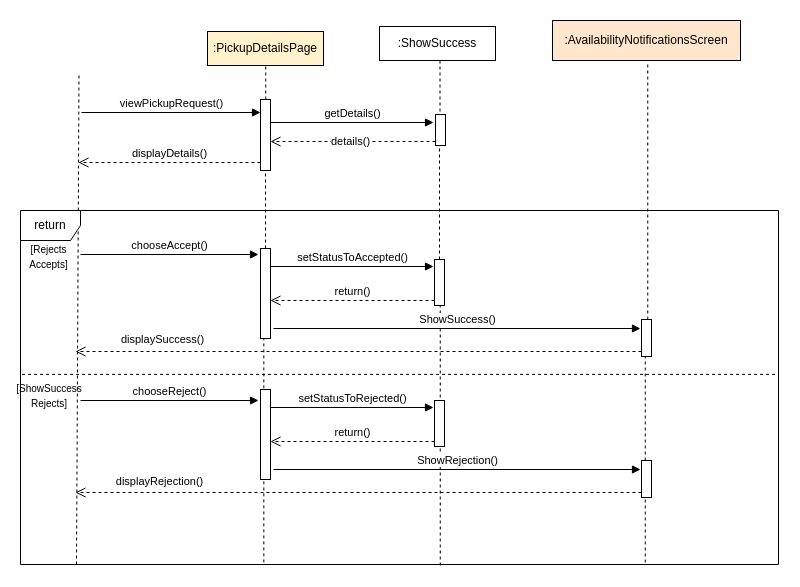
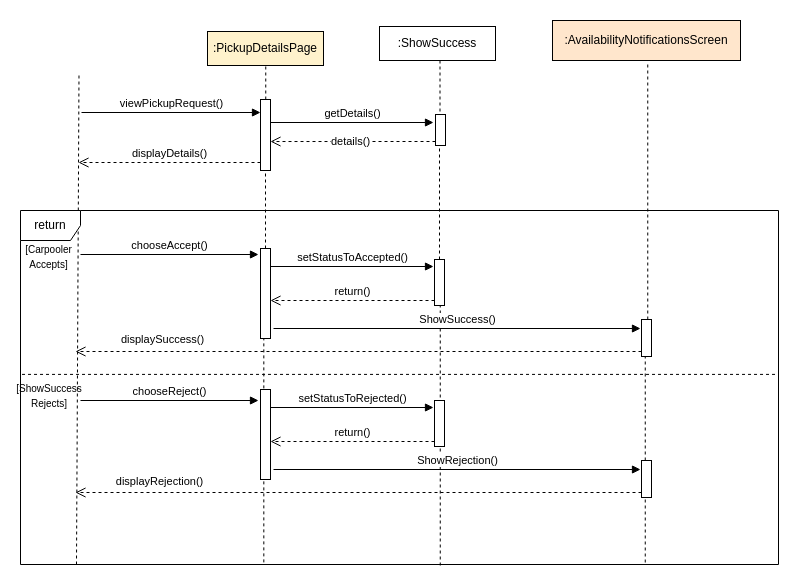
(49, 257) -> (49, 257)
